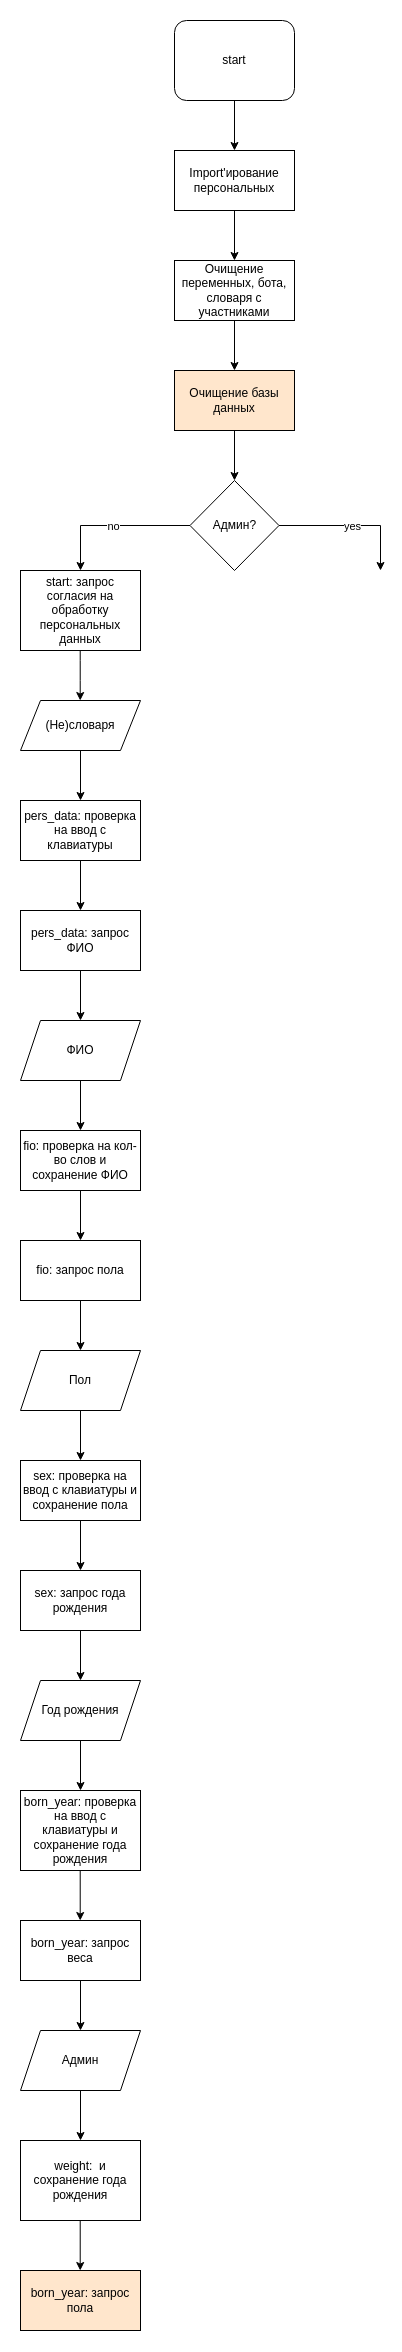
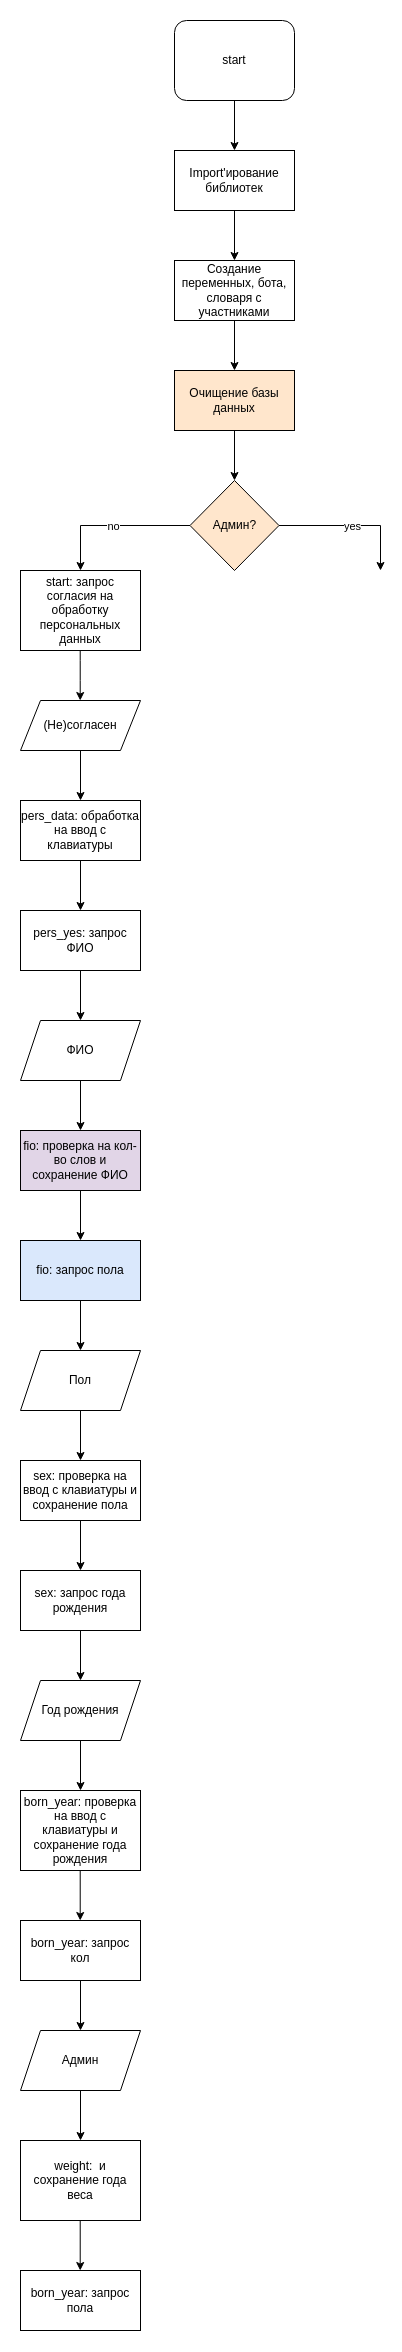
(235, 181) -> (235, 181)
(235, 291) -> (235, 291)
(235, 526) -> (235, 526)
(81, 726) -> (81, 726)
(81, 831) -> (81, 831)
(81, 941) -> (81, 941)
(81, 1161) -> (81, 1161)
(81, 1271) -> (81, 1271)
(81, 1951) -> (81, 1951)
(81, 2181) -> (81, 2181)
(81, 2301) -> (81, 2301)
